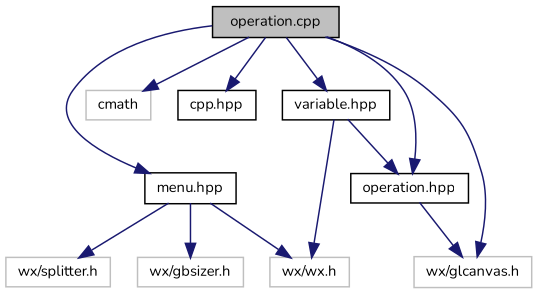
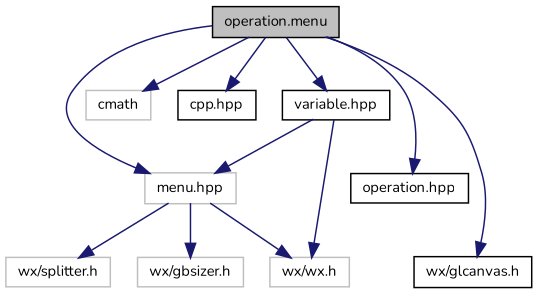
(276, 22) -> (276, 22)
(368, 141) -> (271, 143)
(190, 188) -> (190, 188)
(436, 224) -> none
(473, 272) -> (473, 272)
